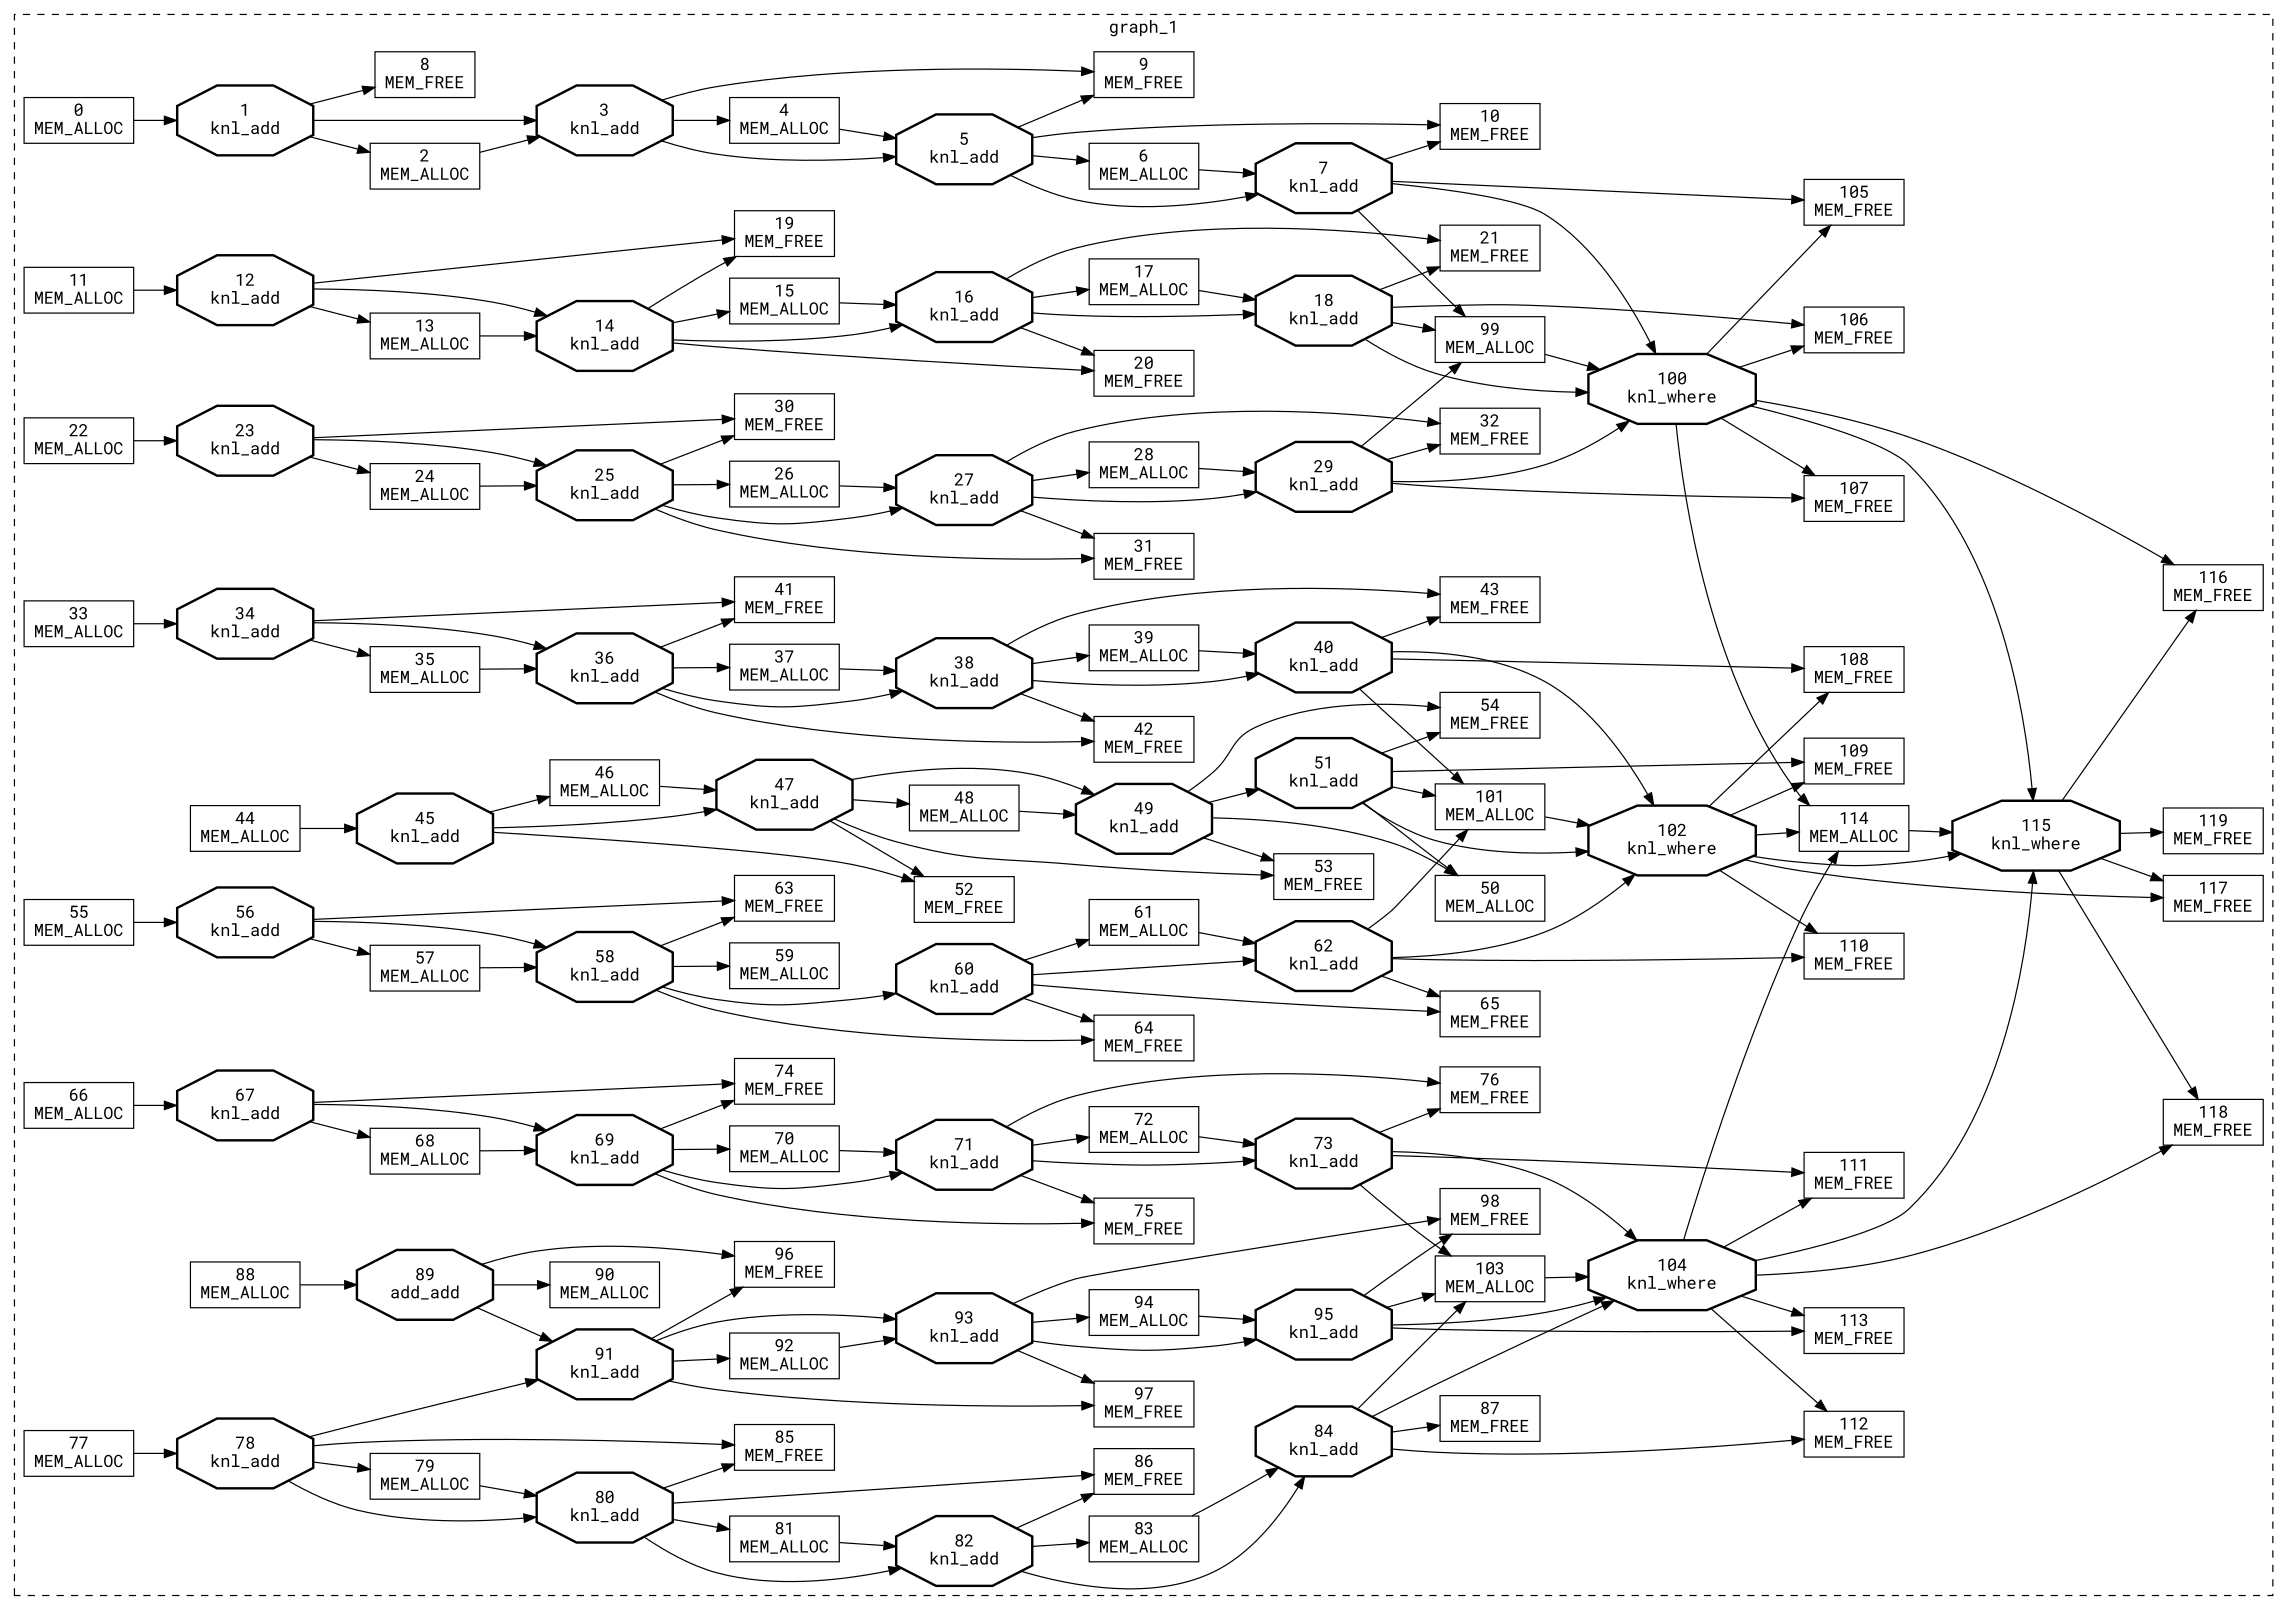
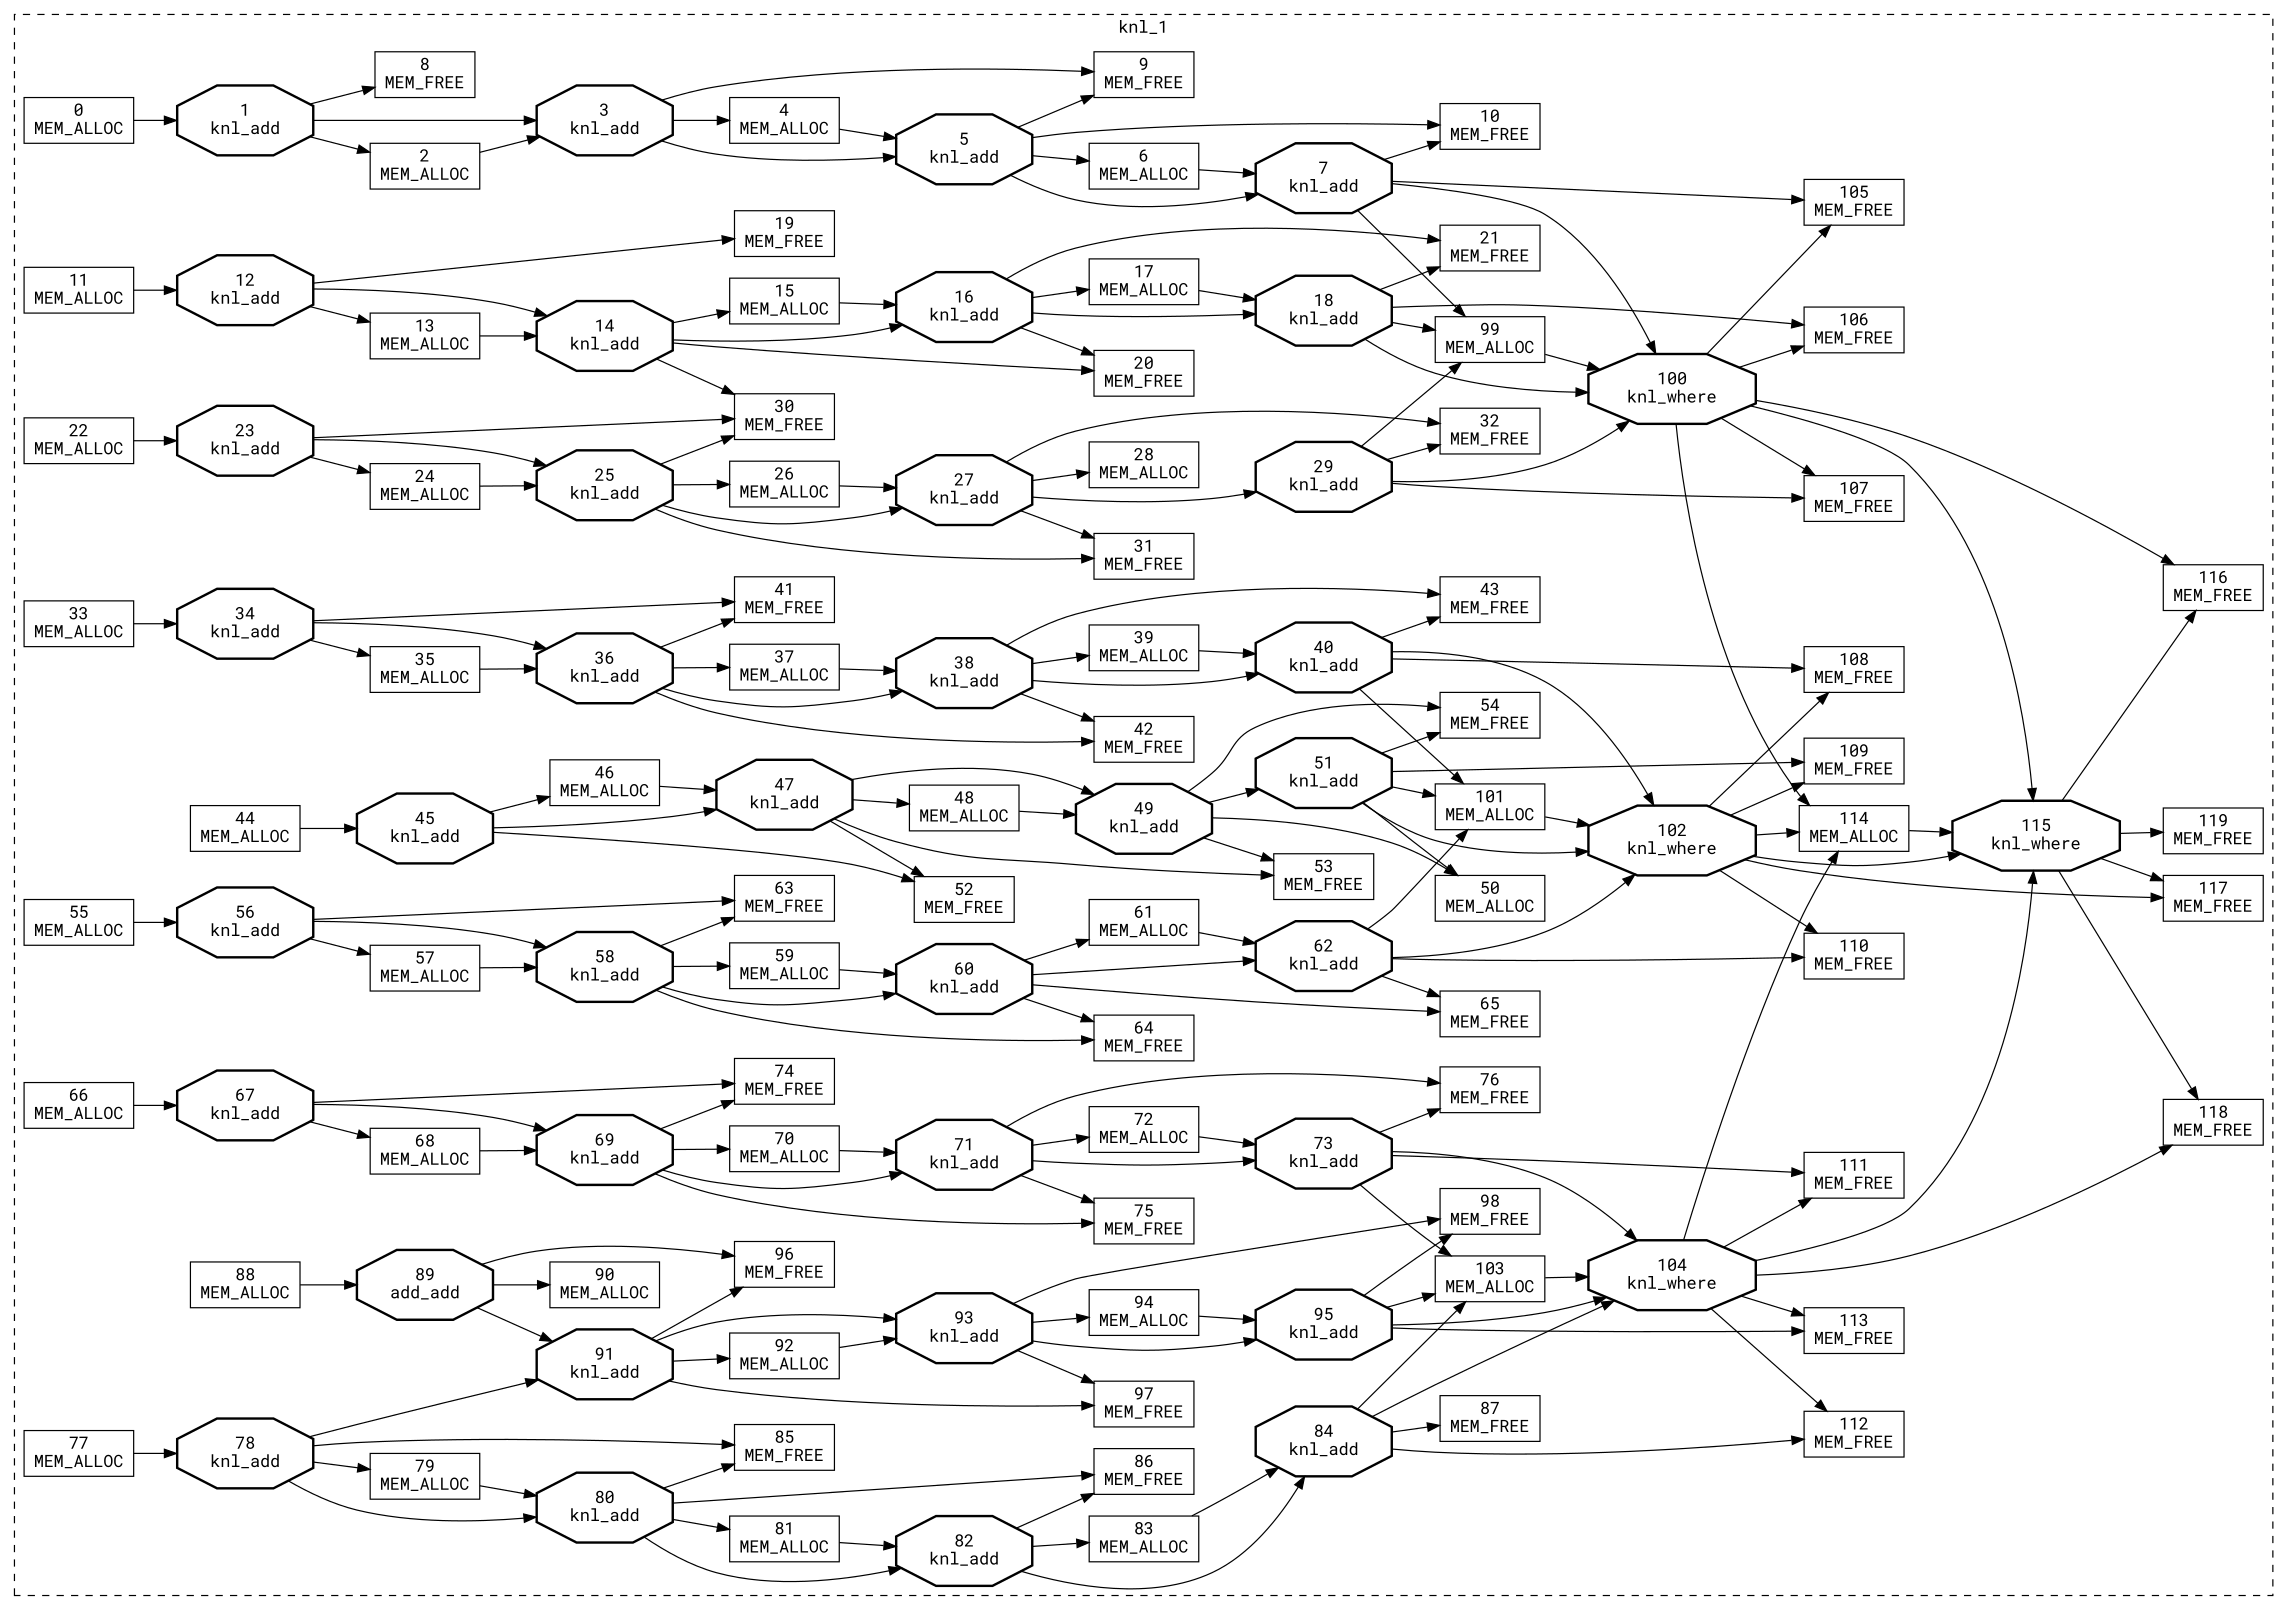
(1144, 28) -> (1144, 28)
(687, 285) -> (690, 374)
(1221, 470) -> none
none -> (861, 971)
